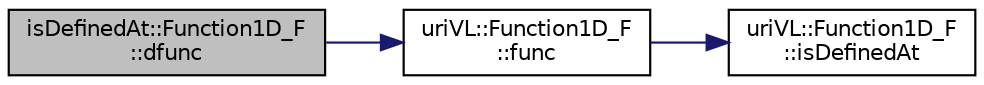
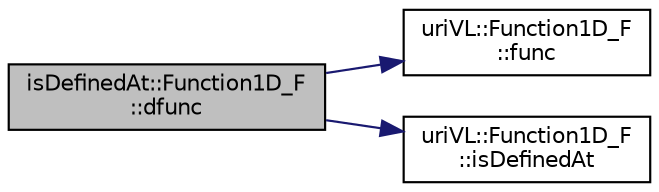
(678, 43) -> (354, 124)
